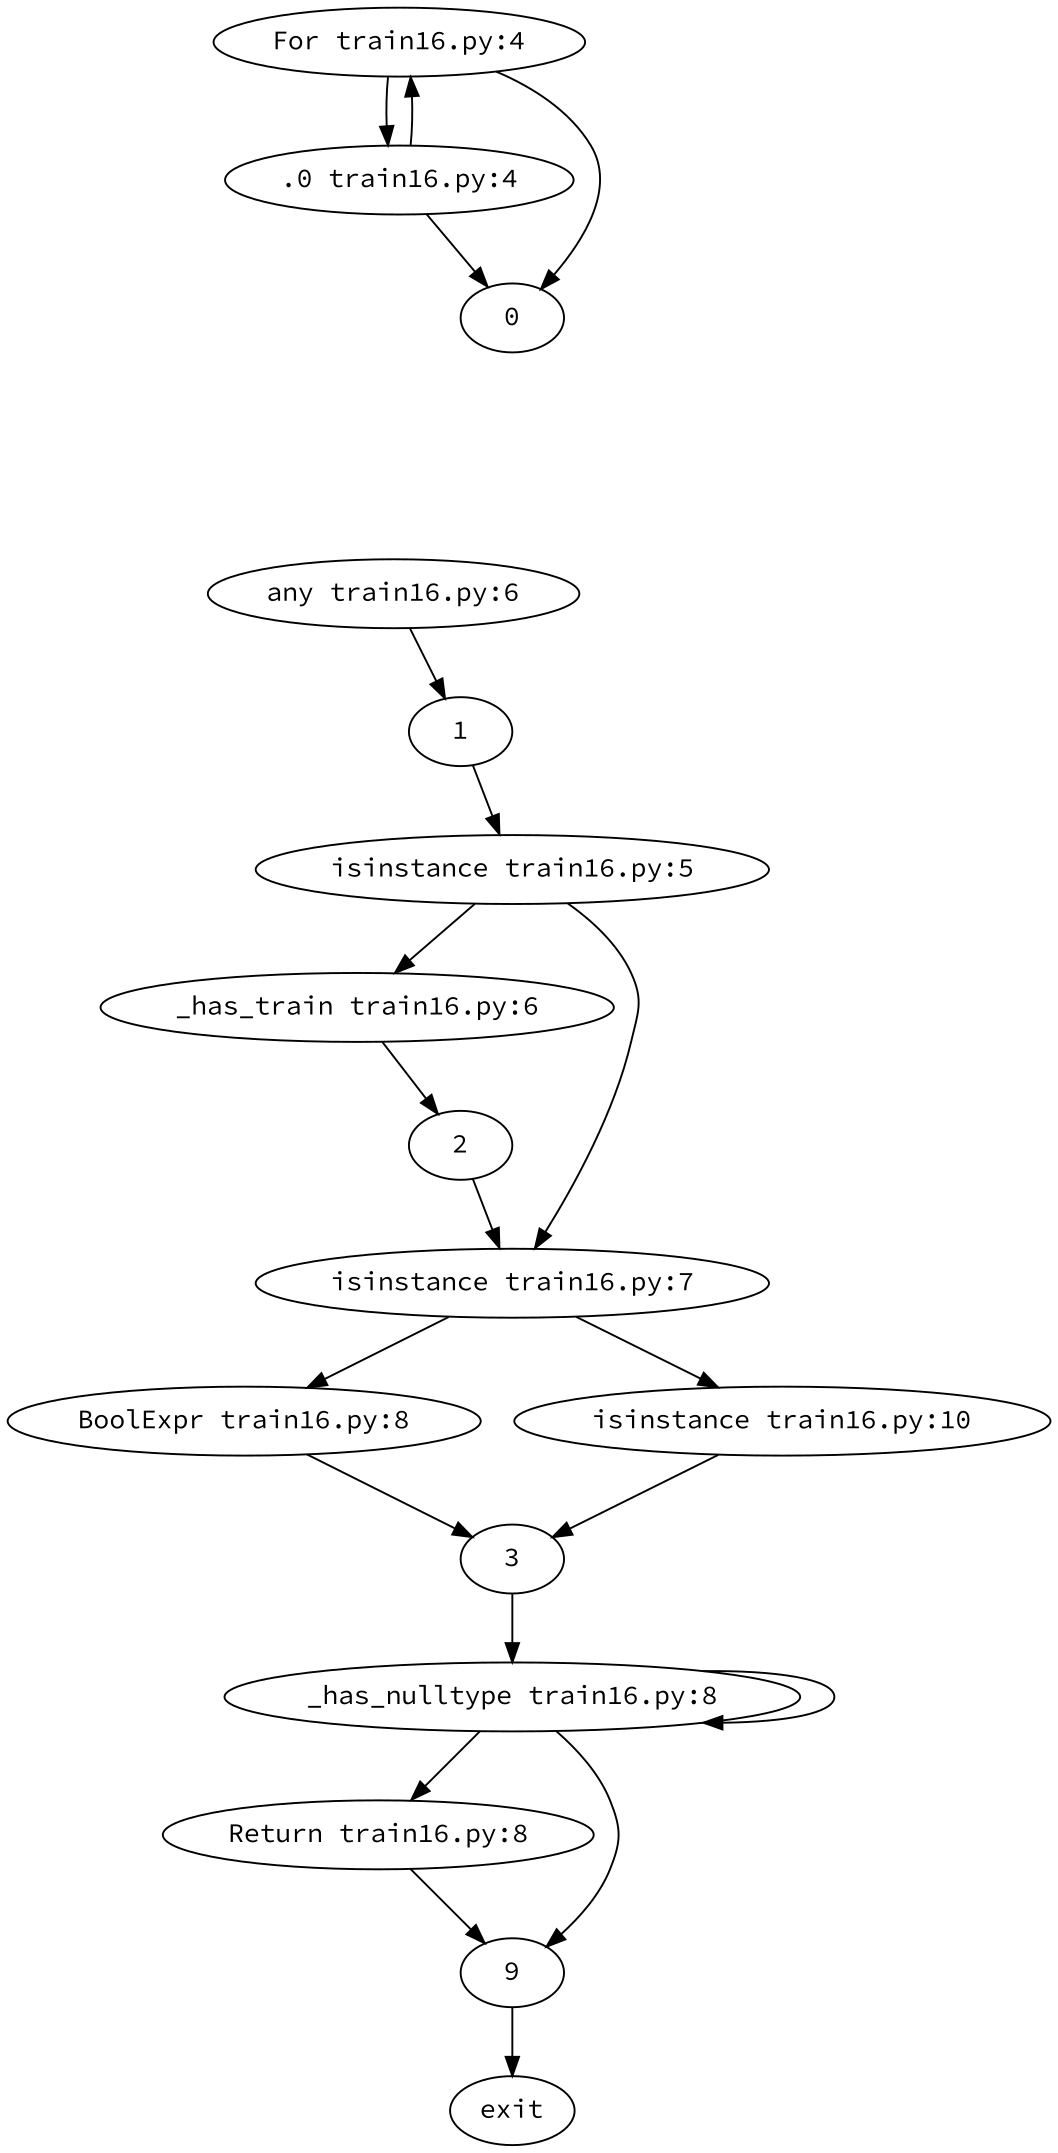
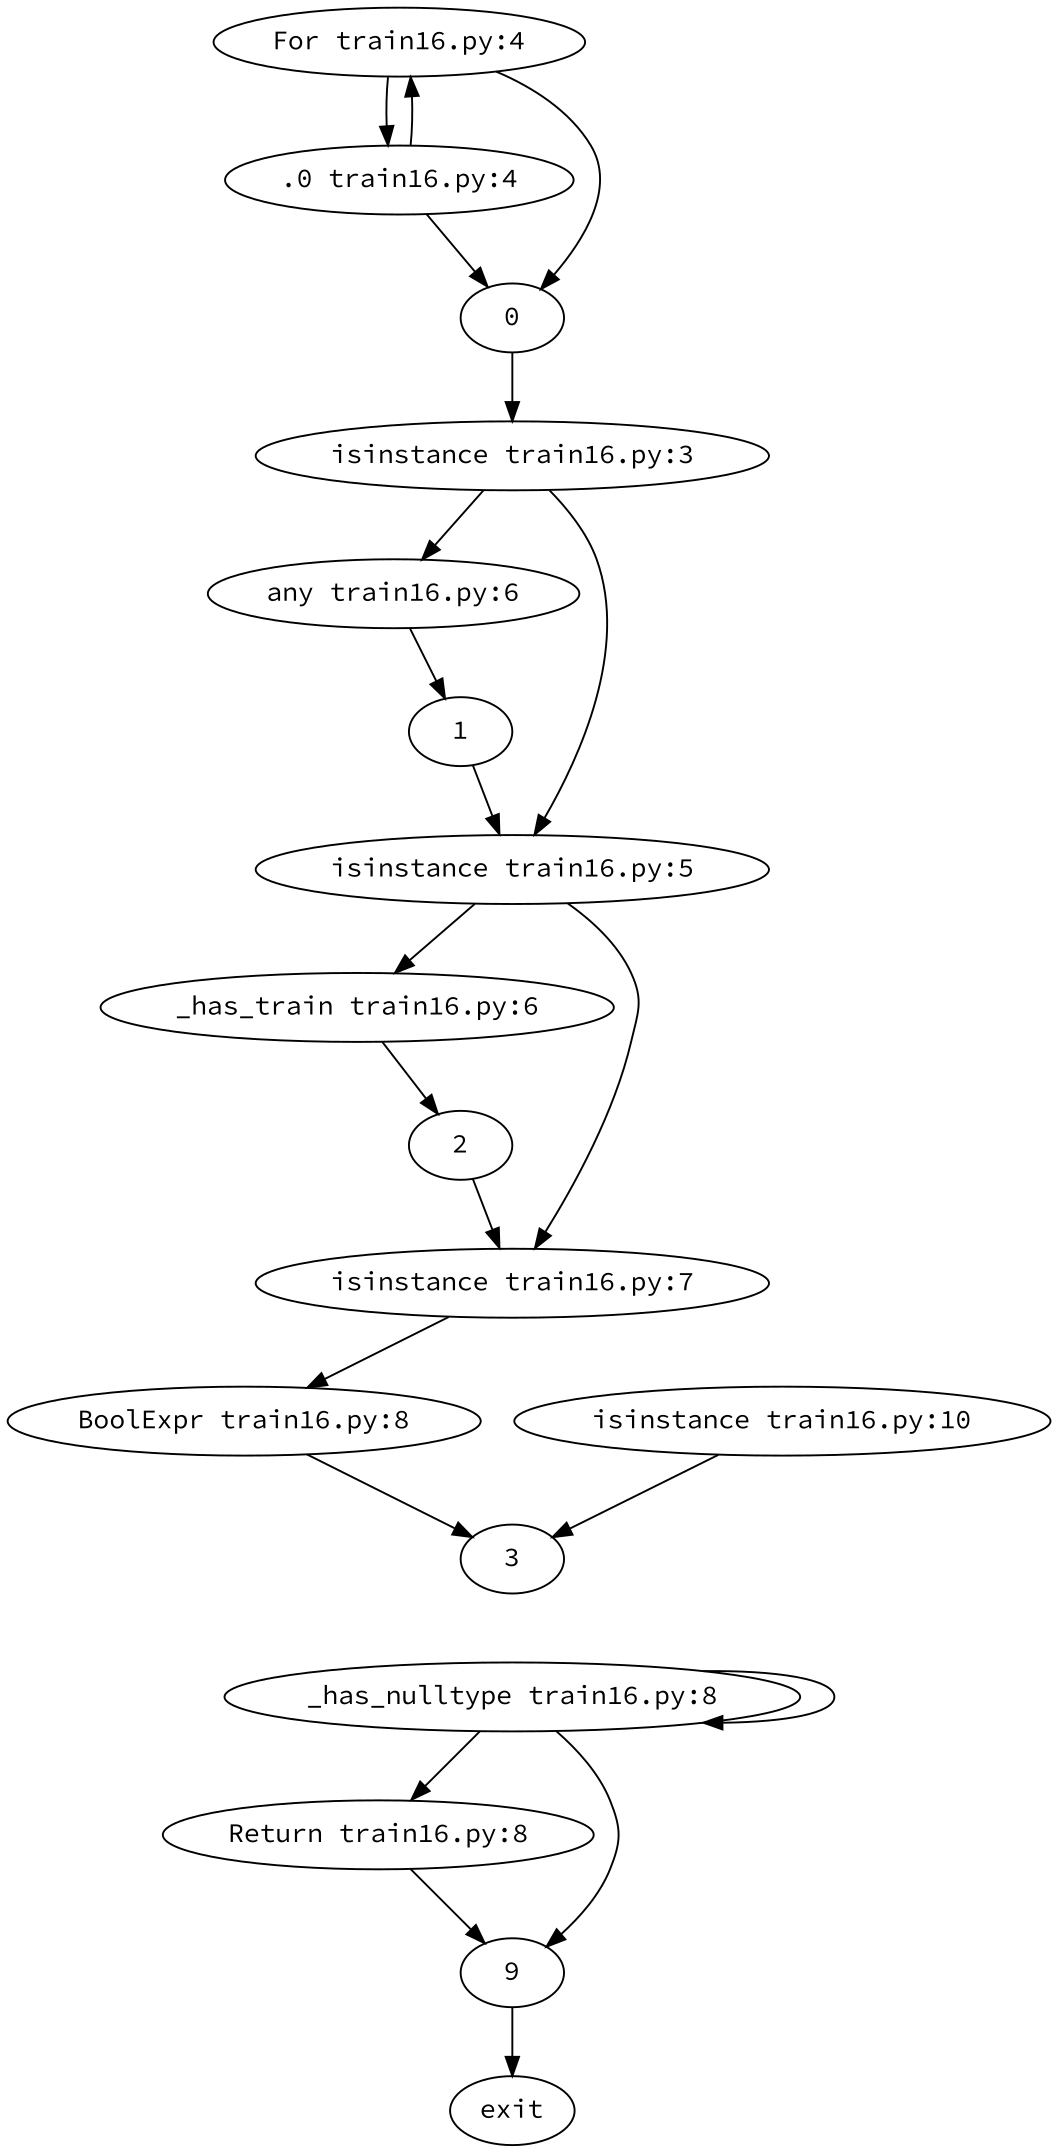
none -> (512, 456)
(639, 1348) -> none
(512, 1619) -> none
